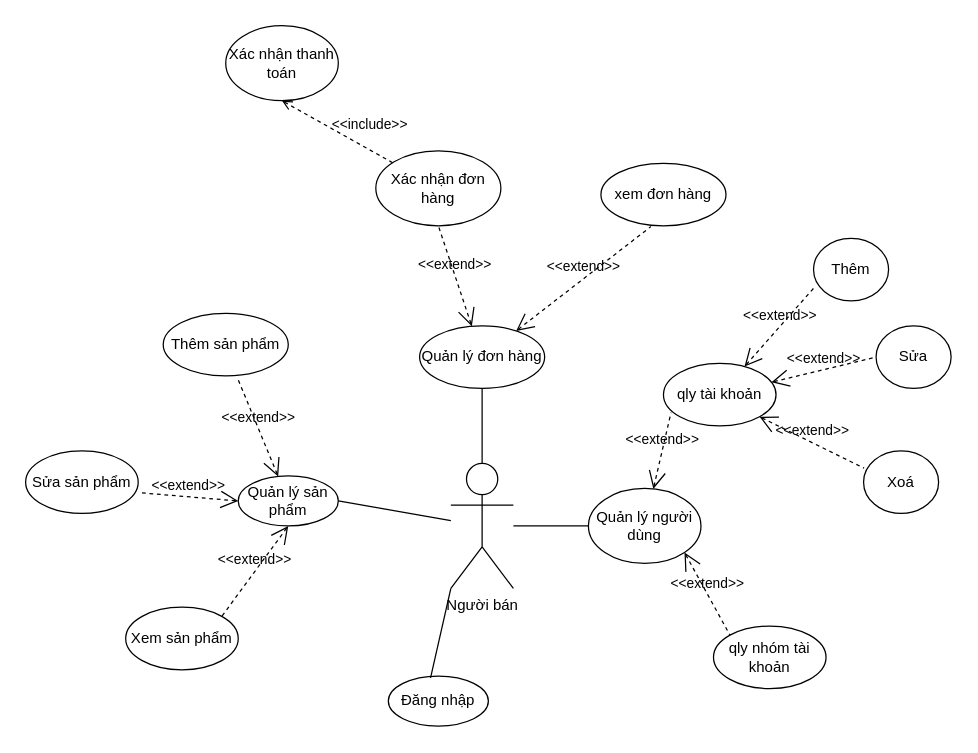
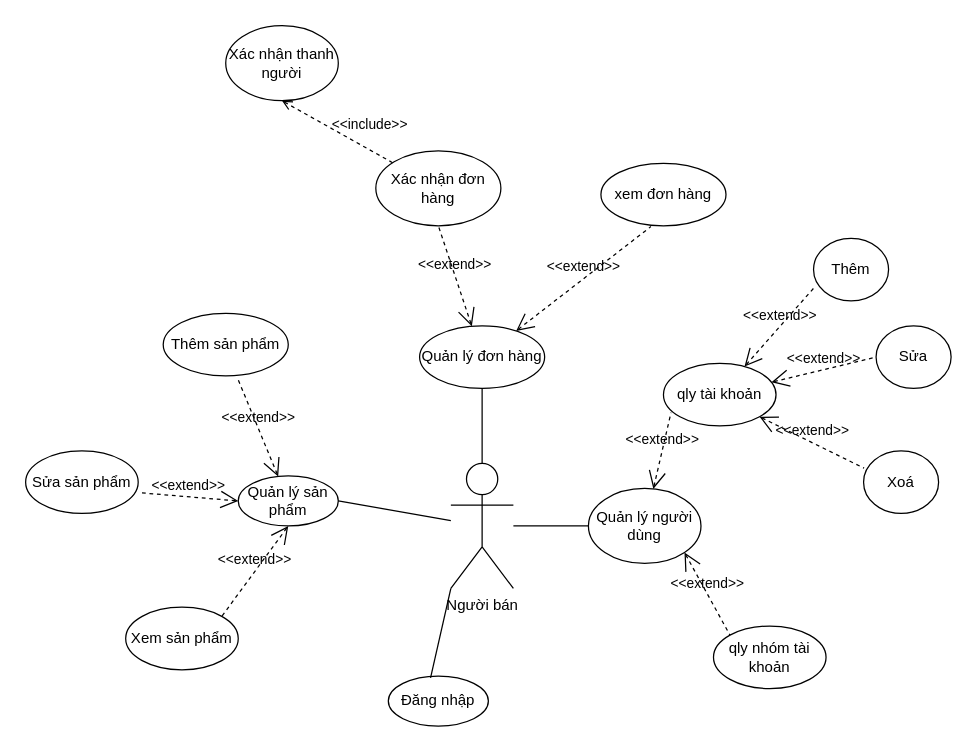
(282, 63) -> (282, 63)
